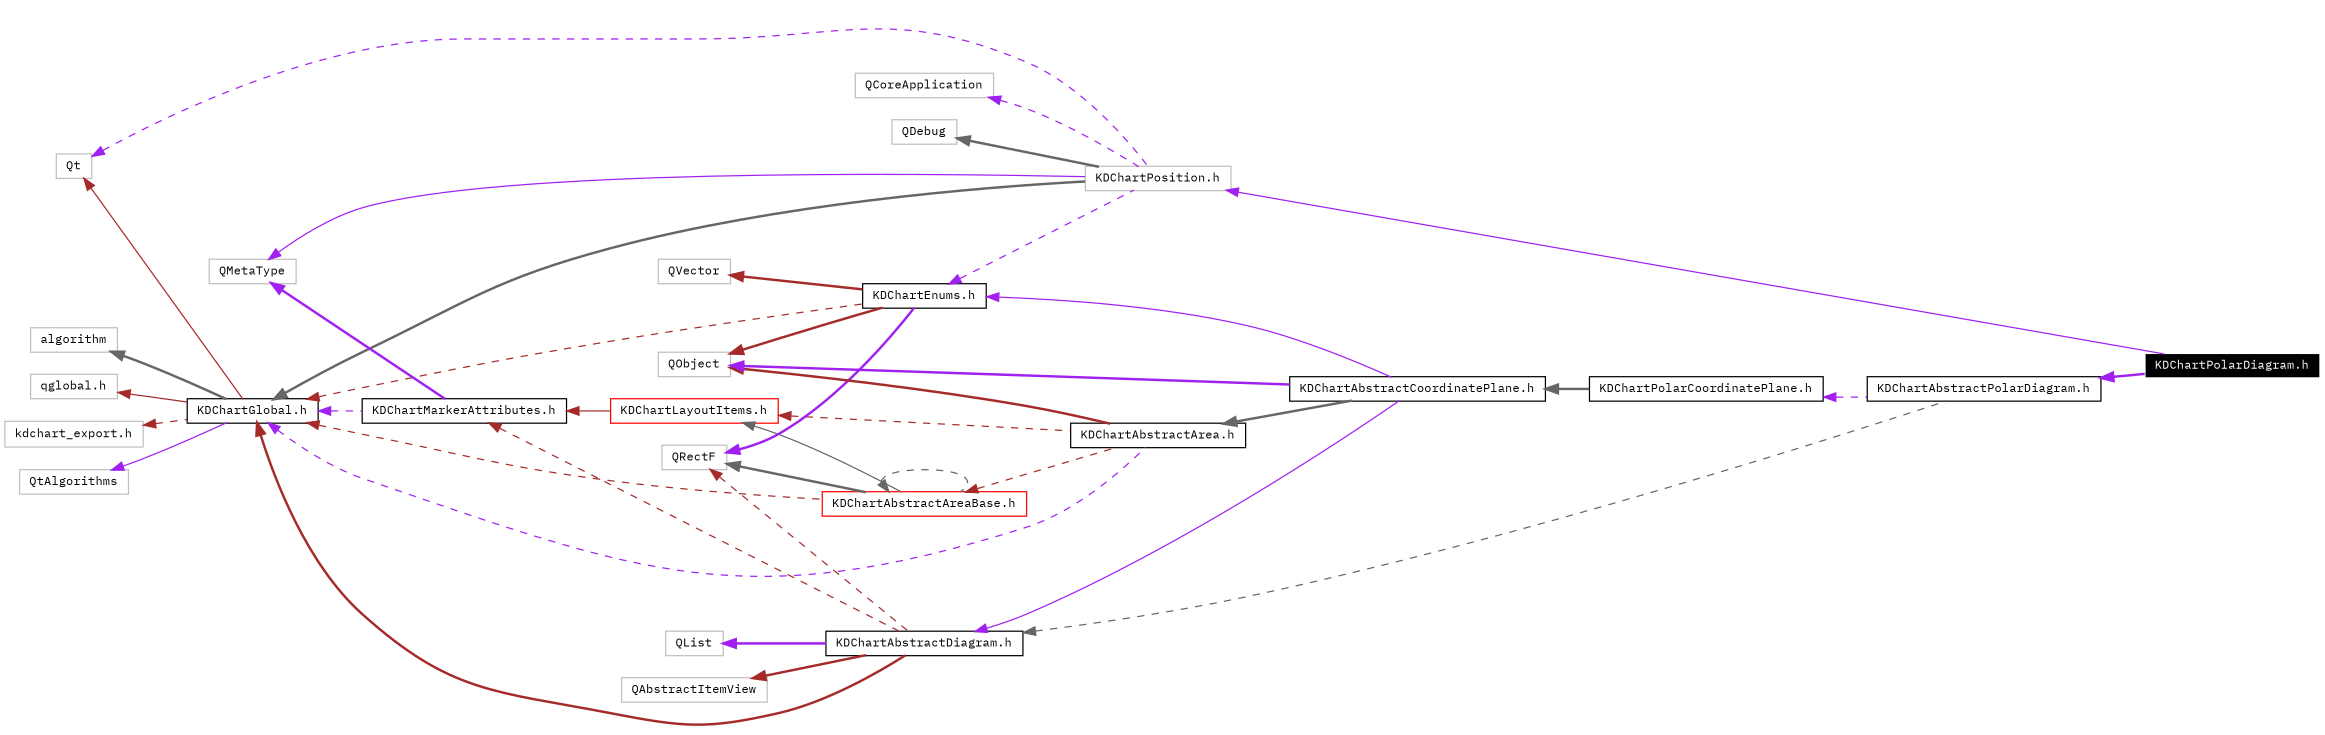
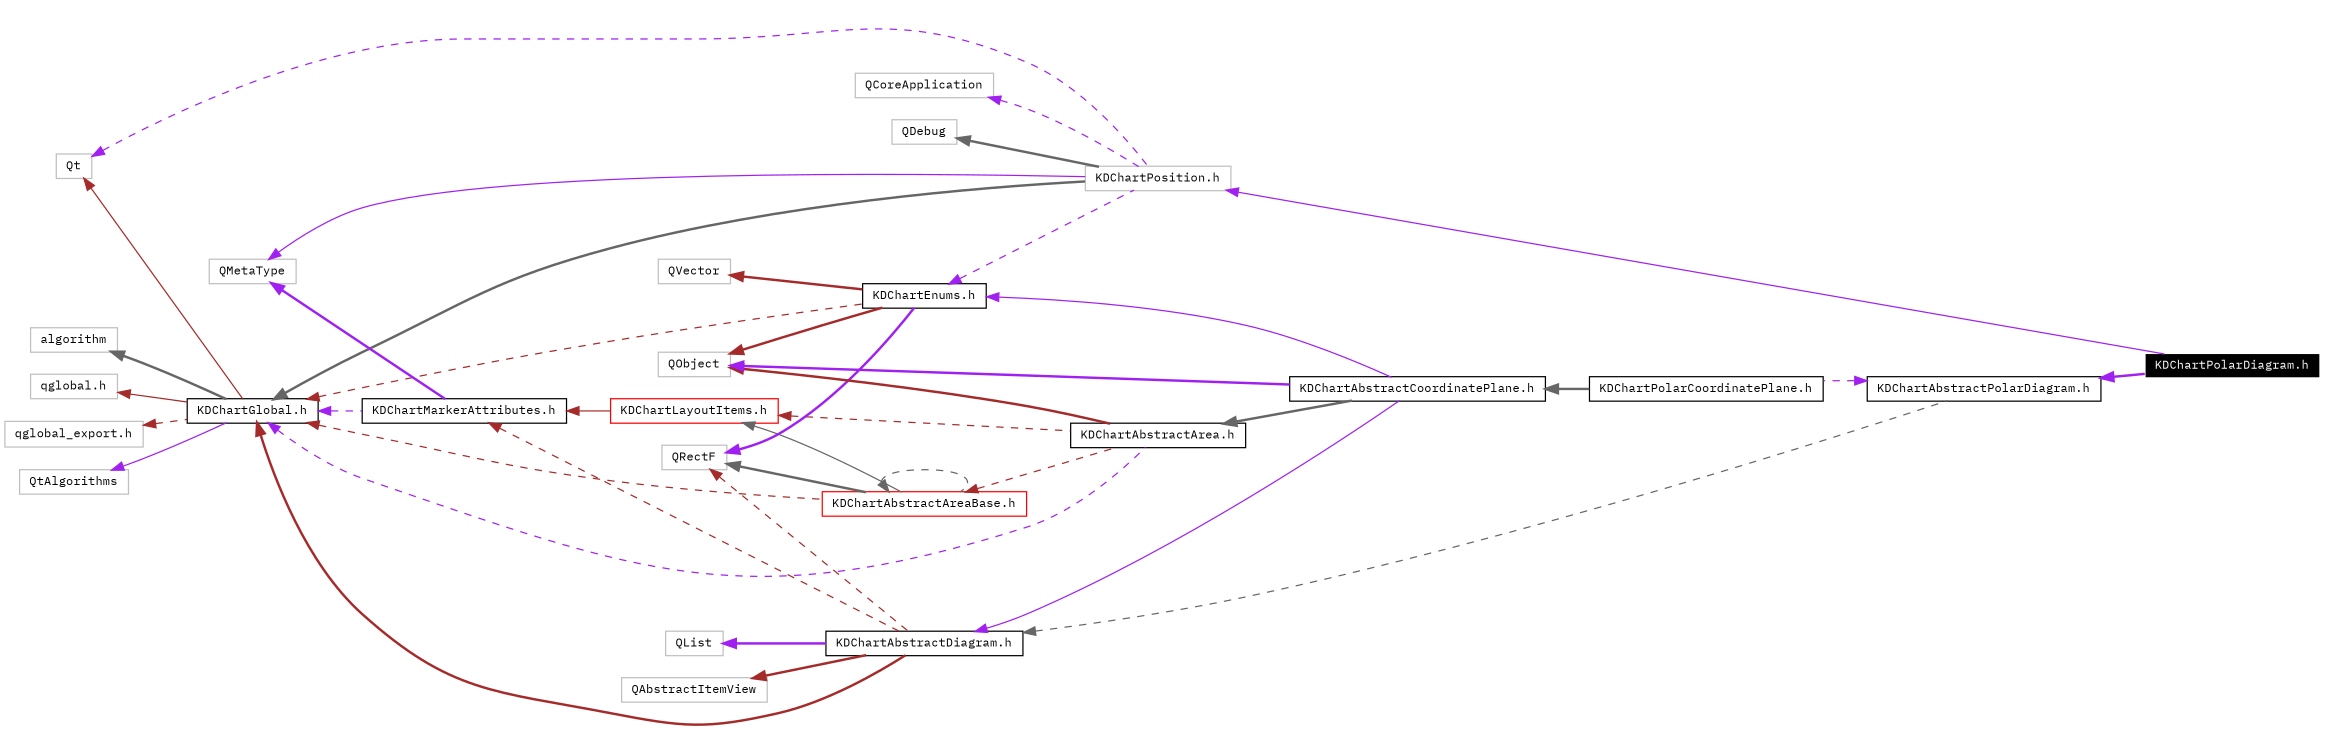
(1852, 397) -> (1839, 381)
(74, 434) -> (74, 434)
